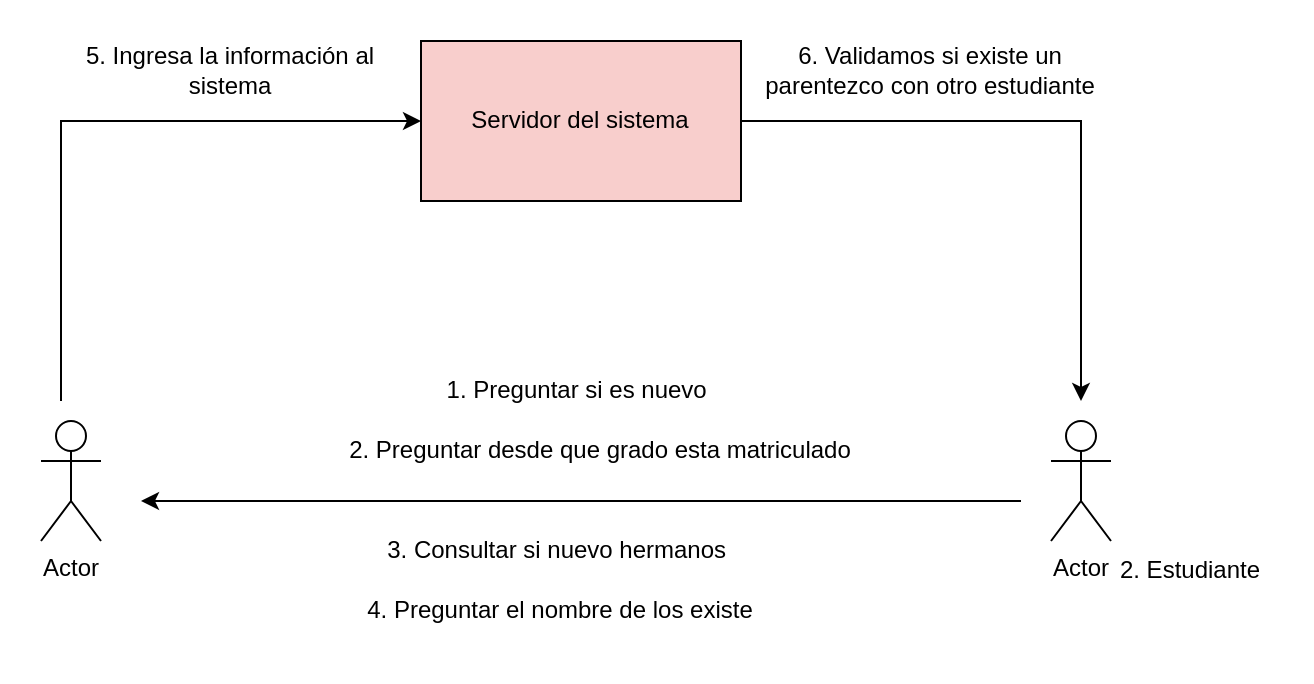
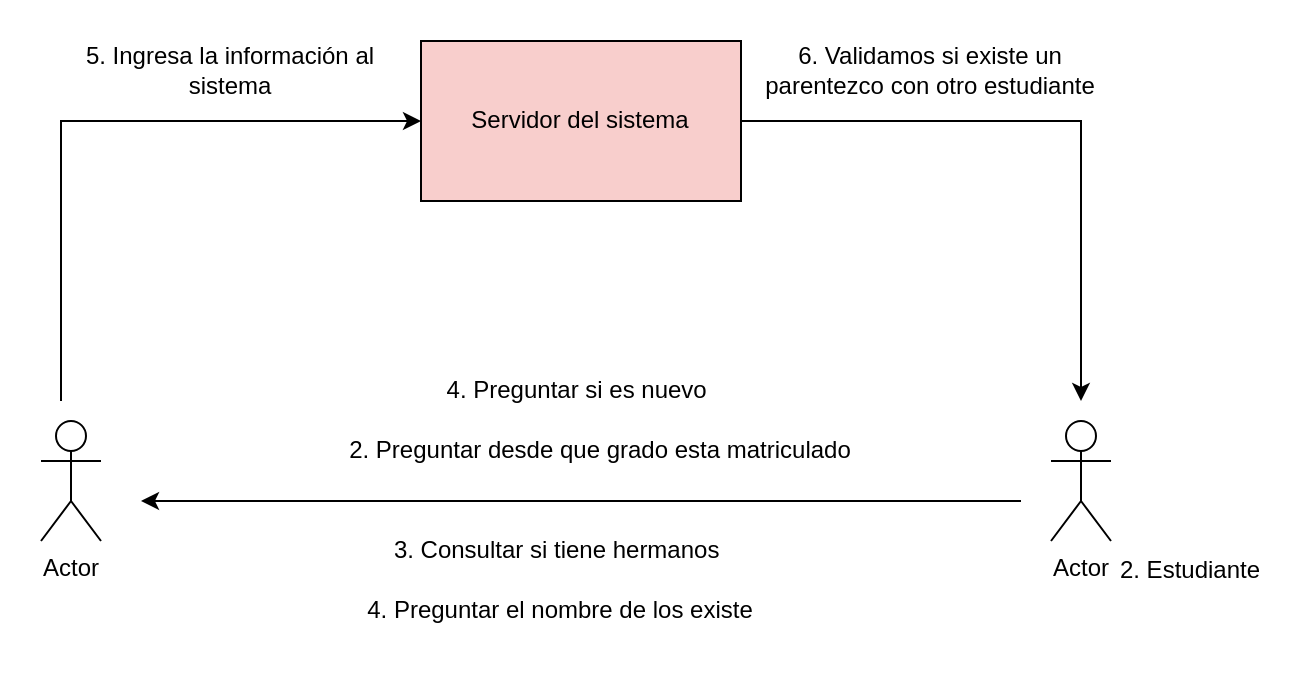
(581, 391) -> (581, 391)
(561, 551) -> (561, 551)
